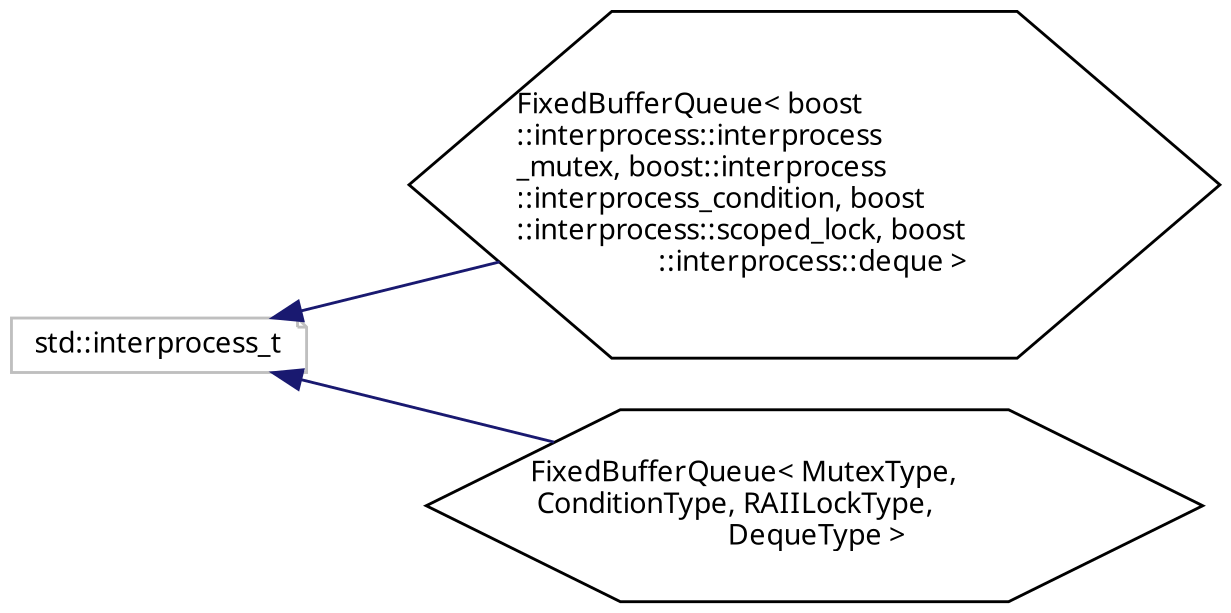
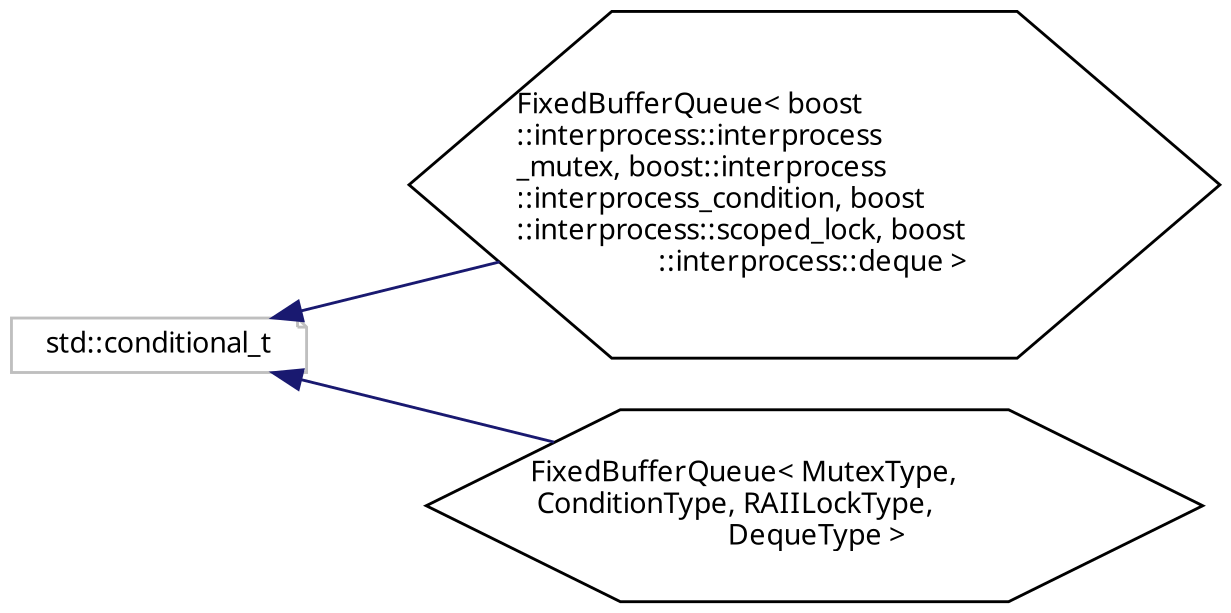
(159, 345) -> (159, 345)
